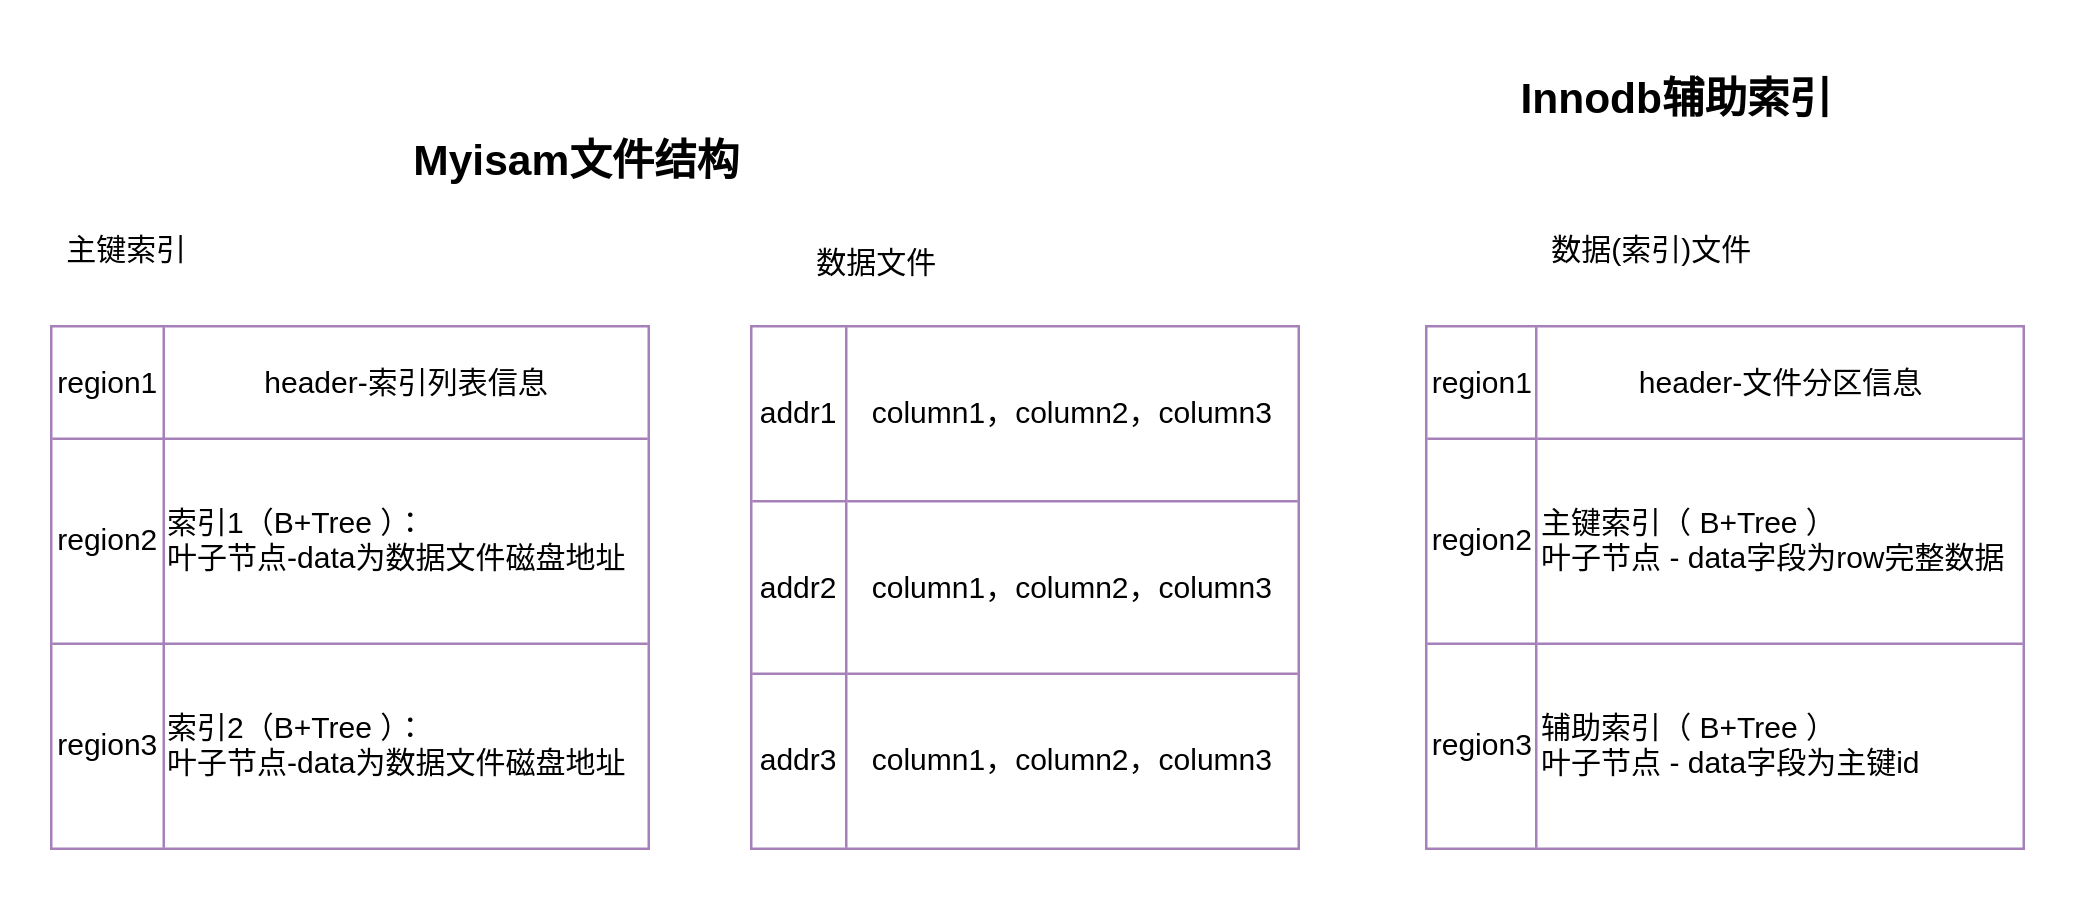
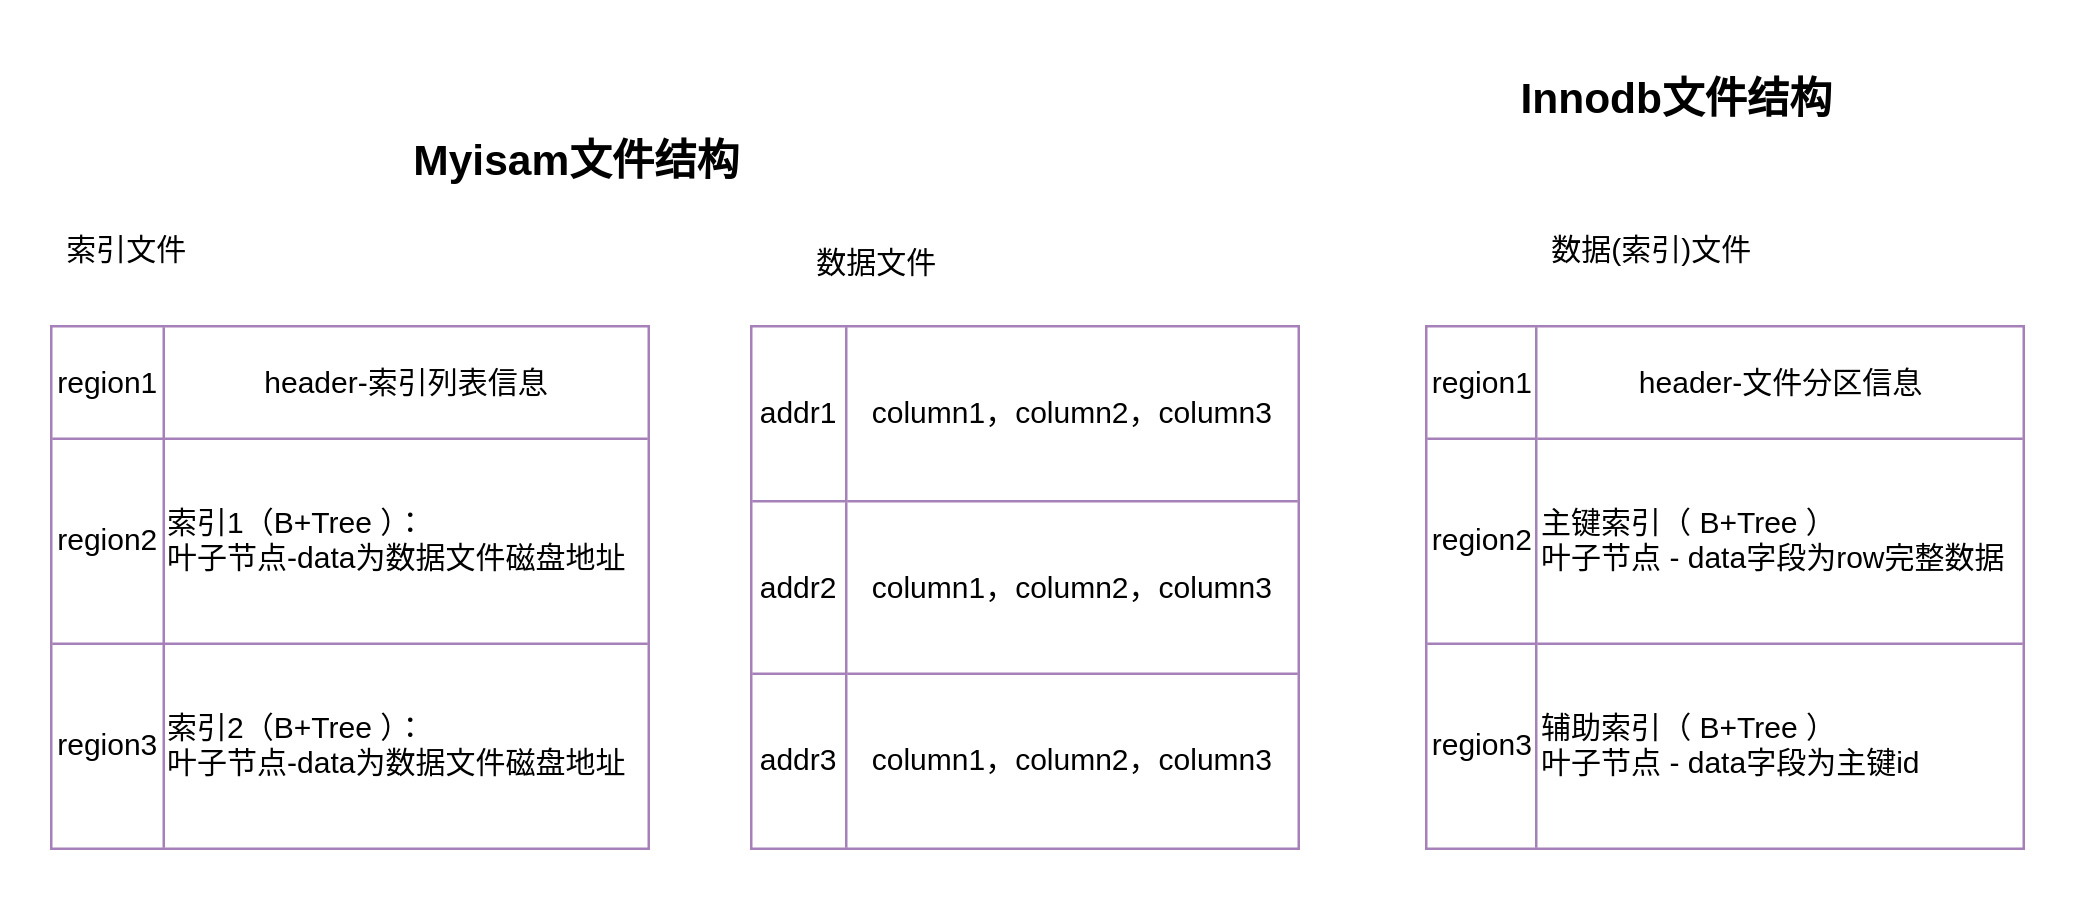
(1678, 101) -> (1678, 101)
(128, 251) -> (128, 251)
